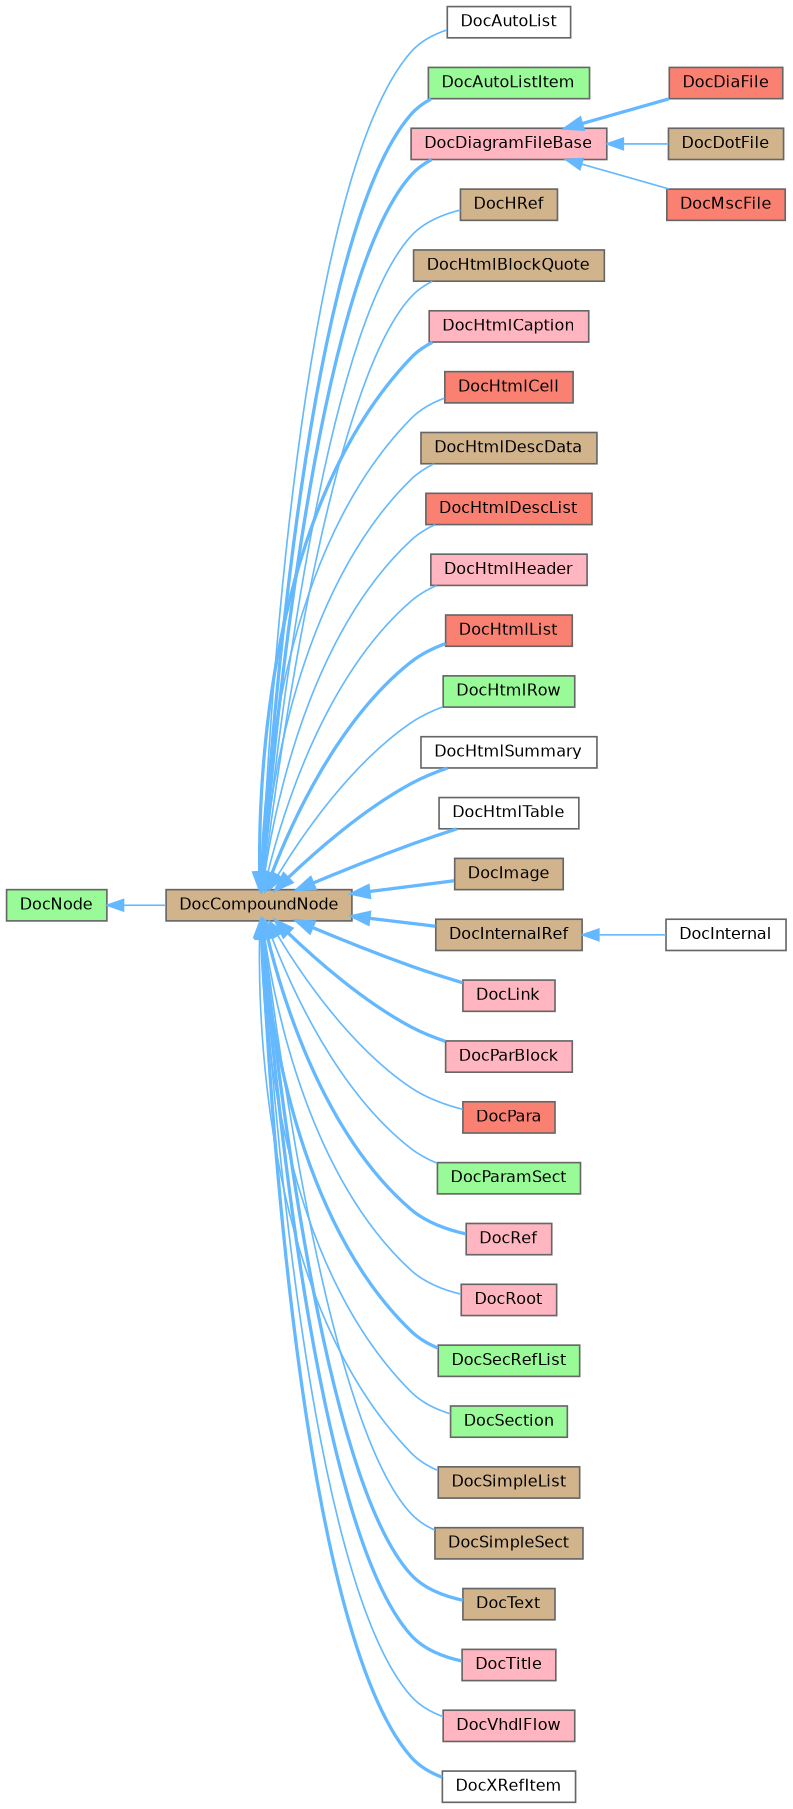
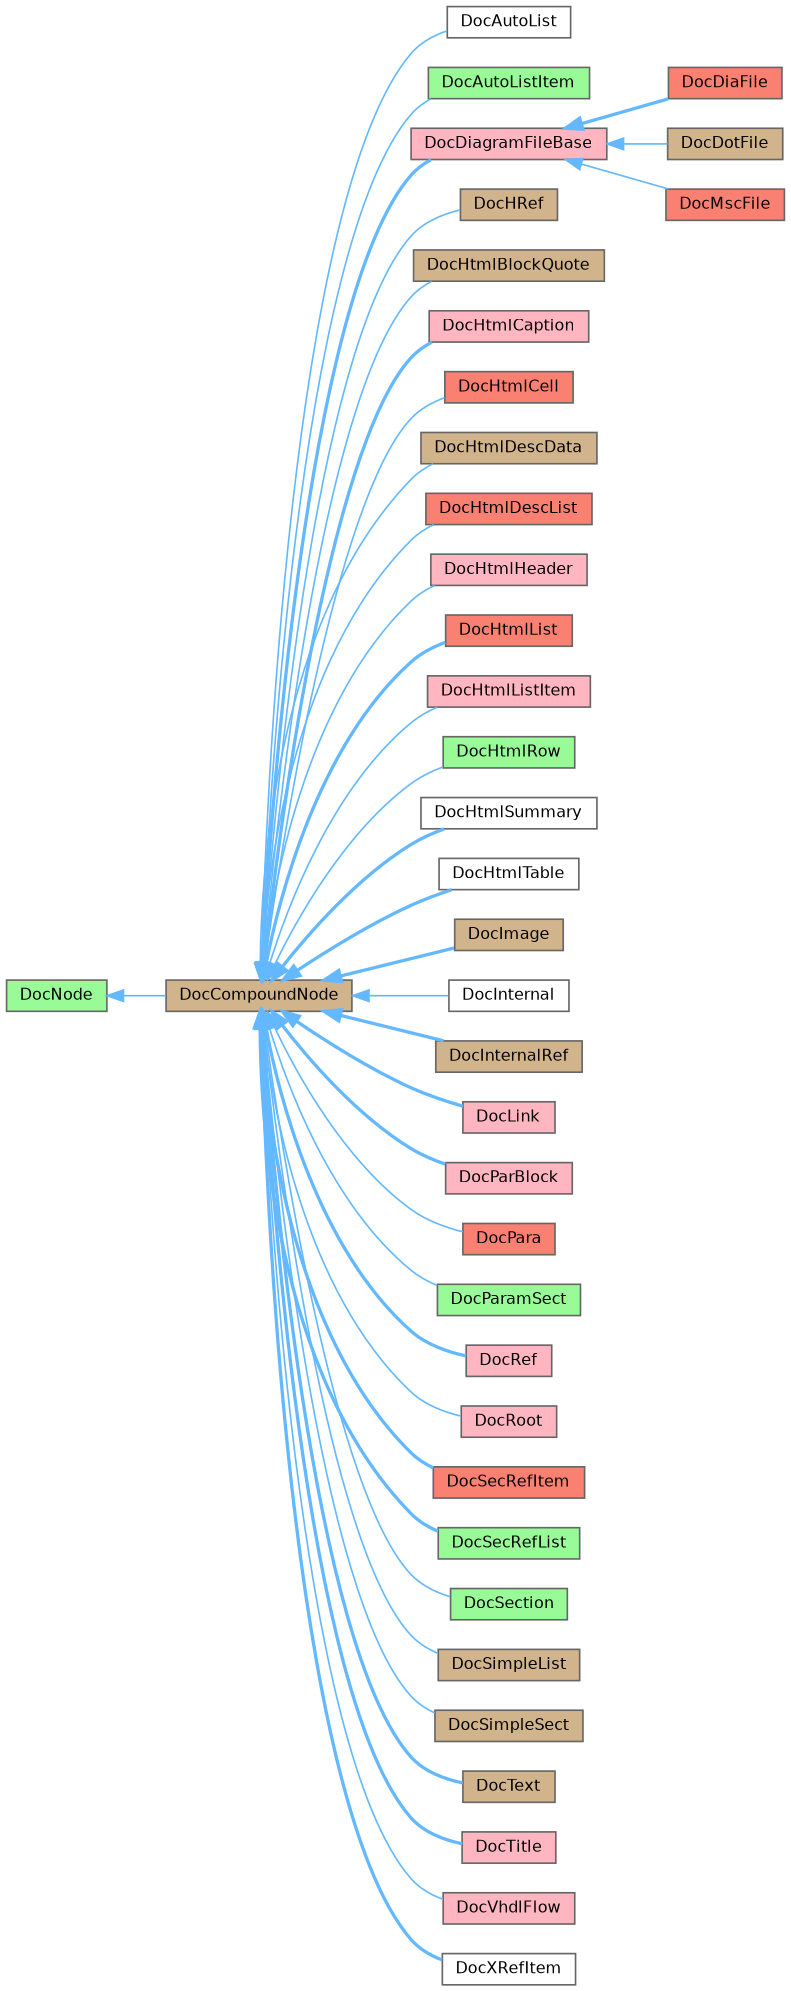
(314, 413) -> (319, 385)
none -> (509, 691)
(633, 935) -> (409, 996)
none -> (509, 1482)
